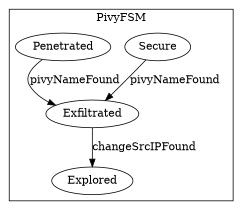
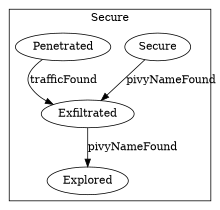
(121, 18) -> (110, 18)
(75, 80) -> (64, 80)
(144, 147) -> (133, 147)
